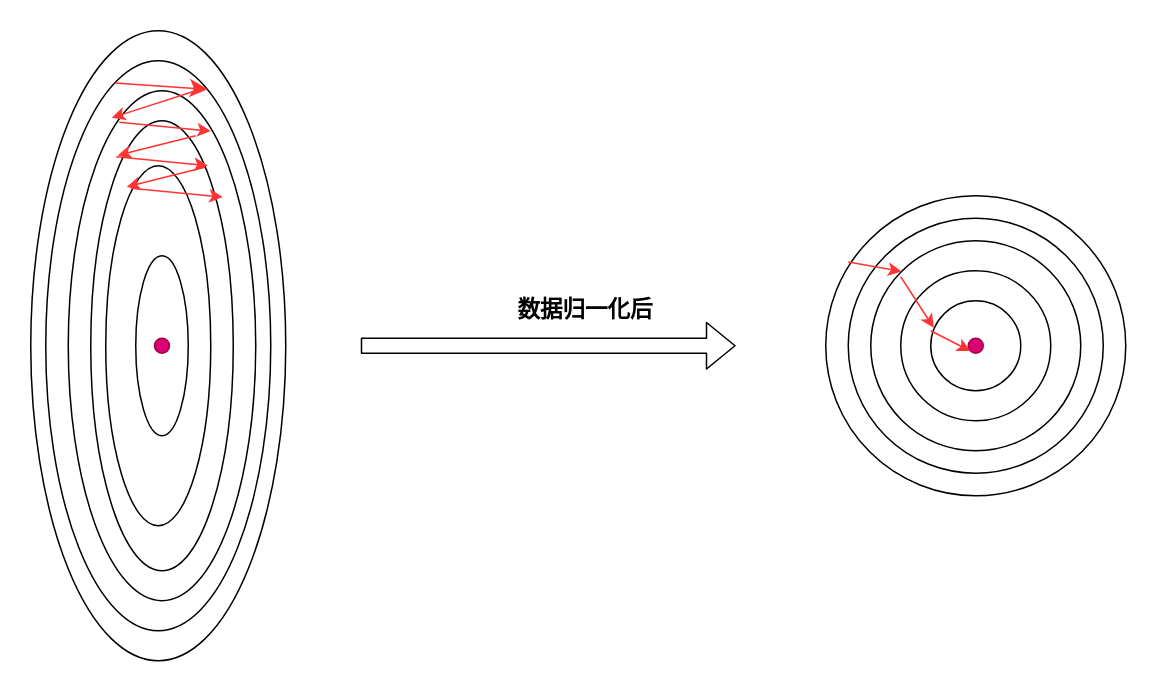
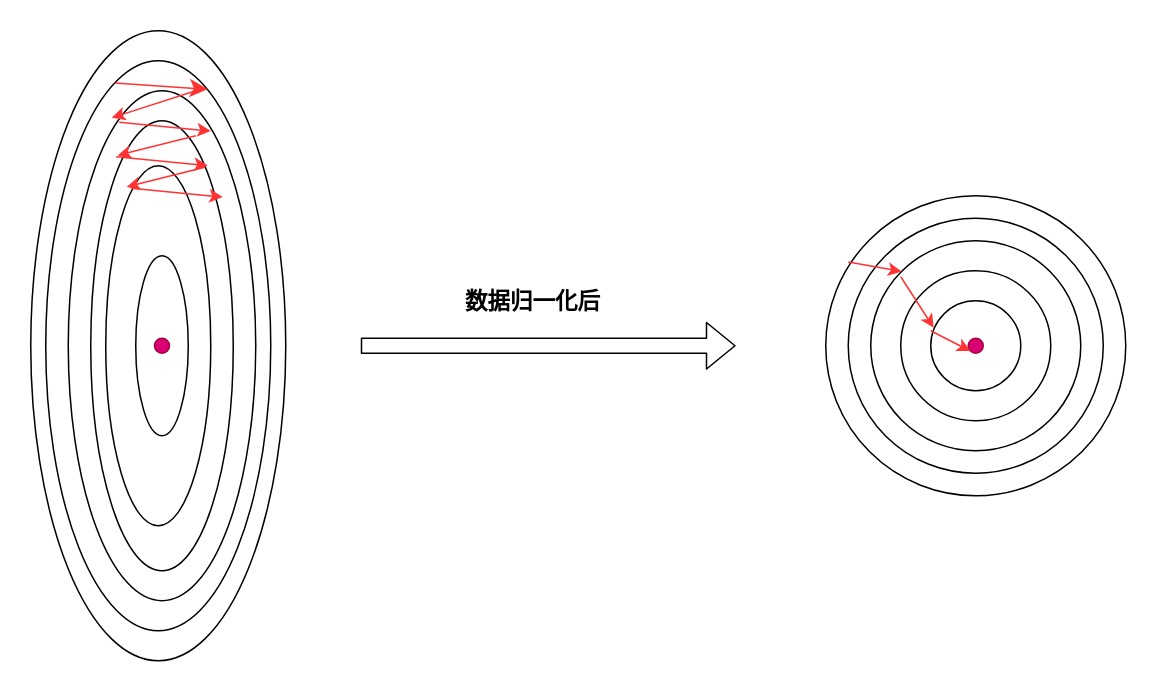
(586, 308) -> (533, 301)
